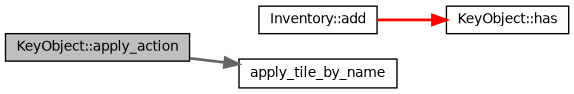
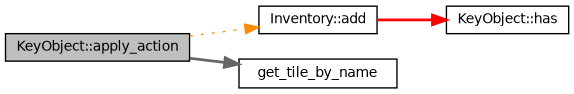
none -> (218, 32)
(318, 73) -> (318, 73)
